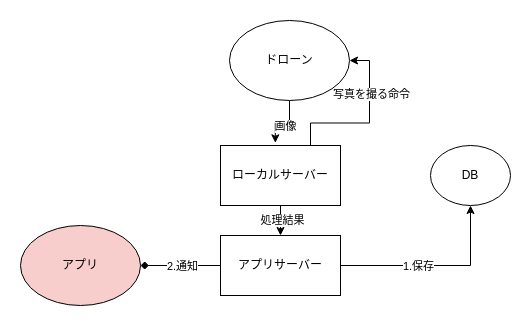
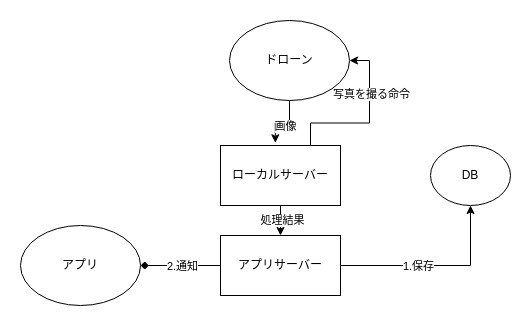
(81, 266) -> (81, 266)
